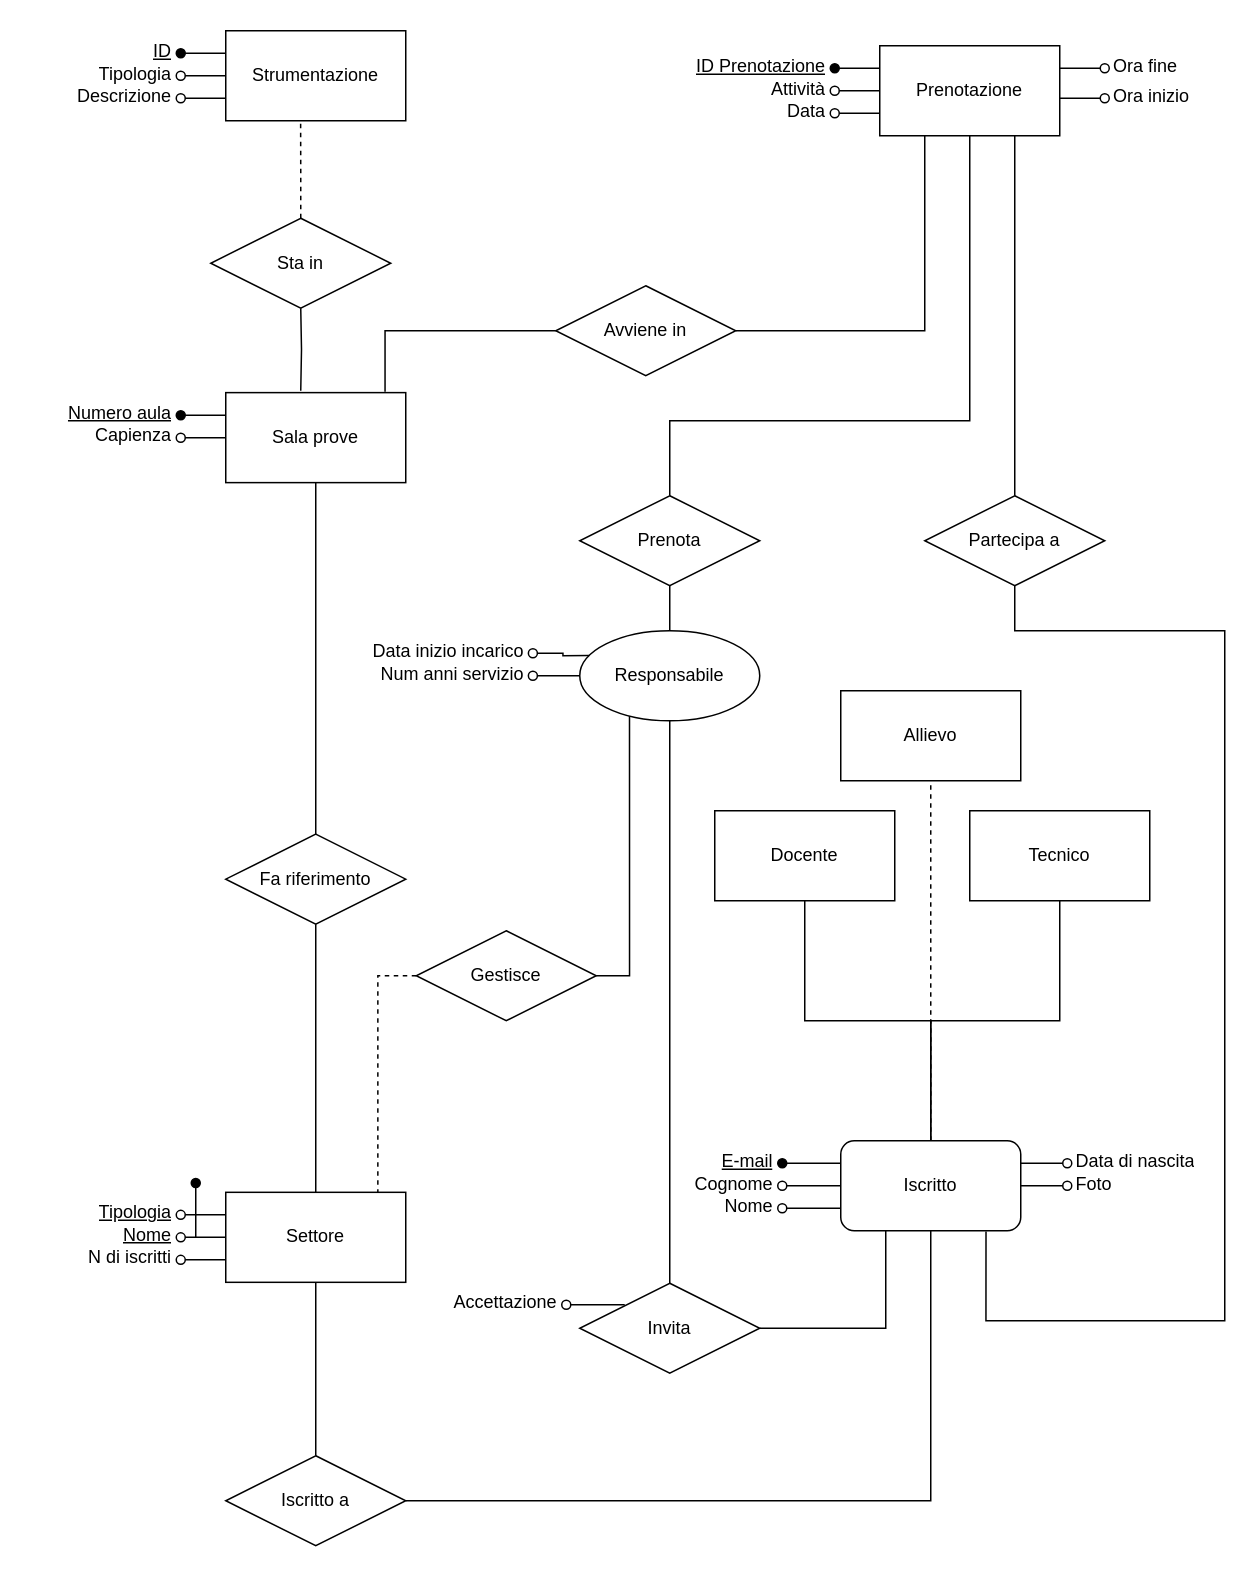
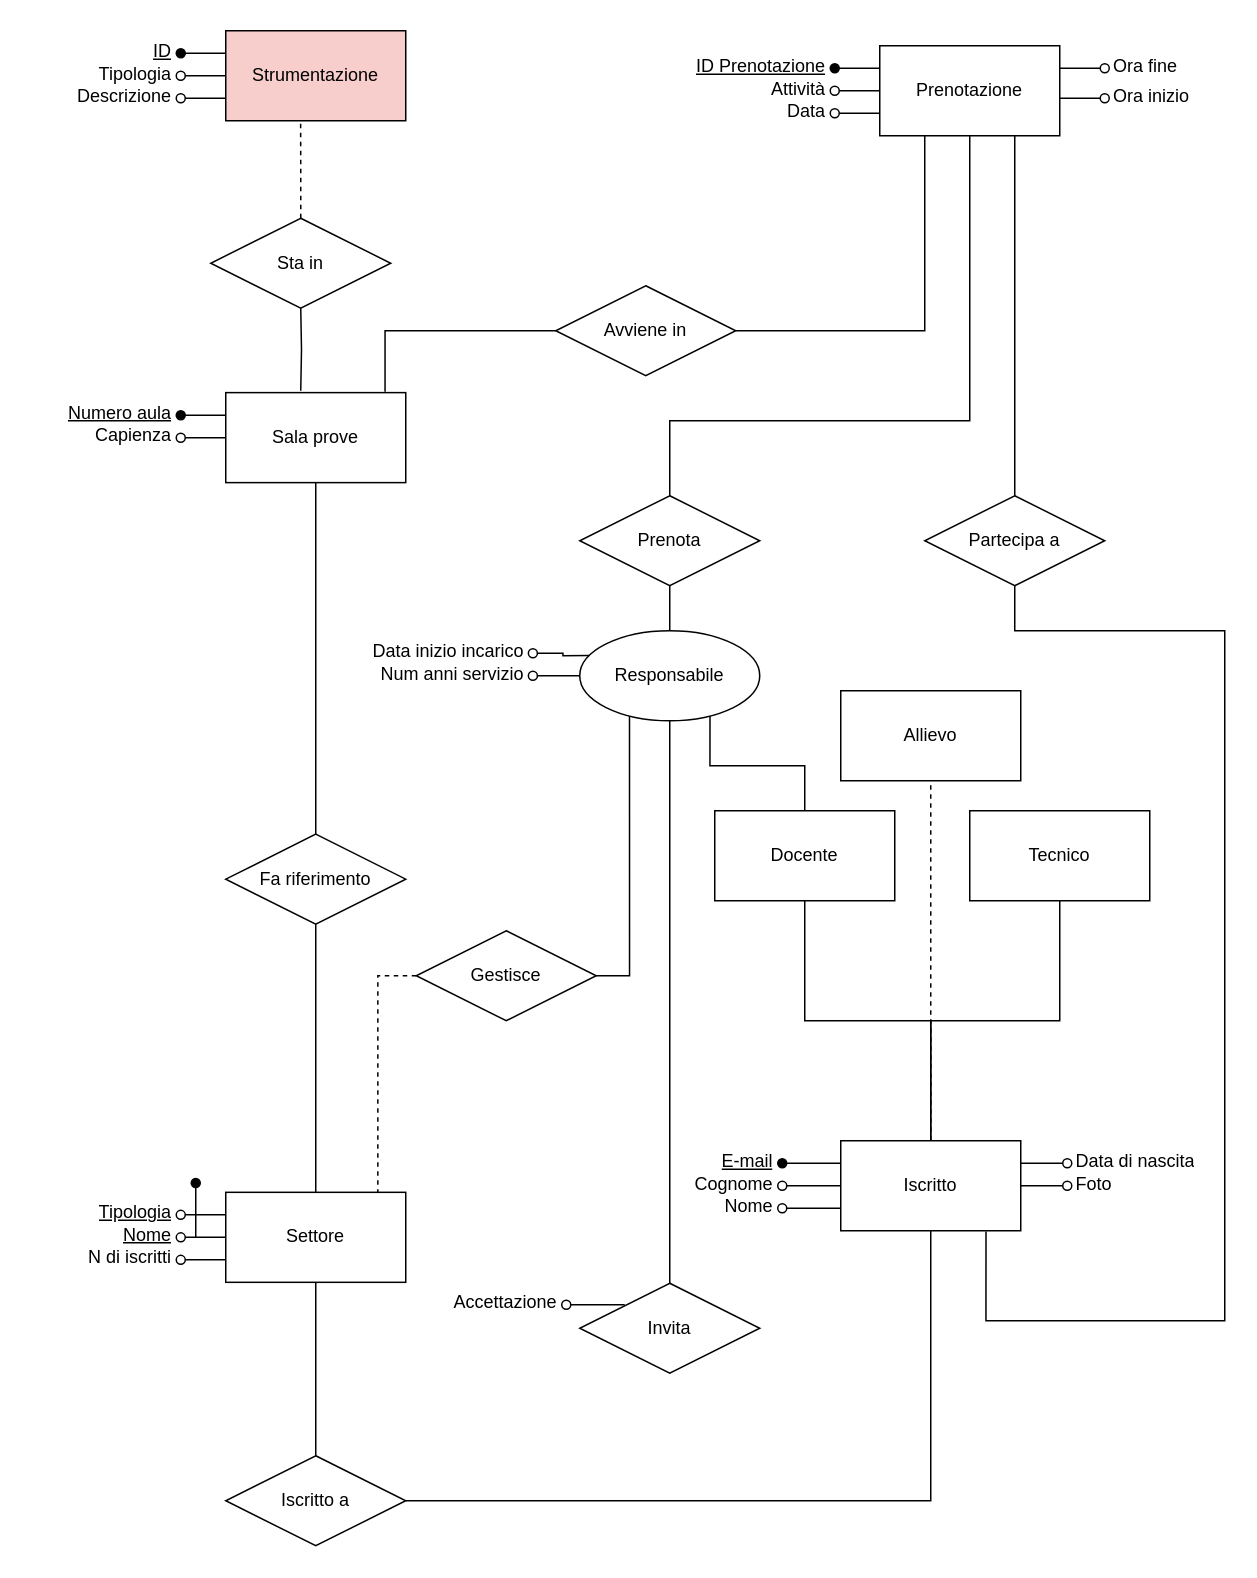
(316, 76) -> (316, 76)
none -> (755, 766)
(931, 1186) -> (931, 1186)
(871, 1328) -> none
